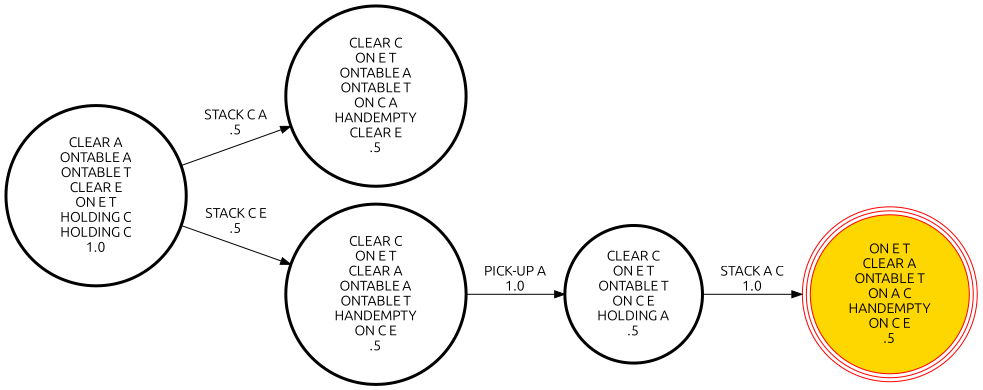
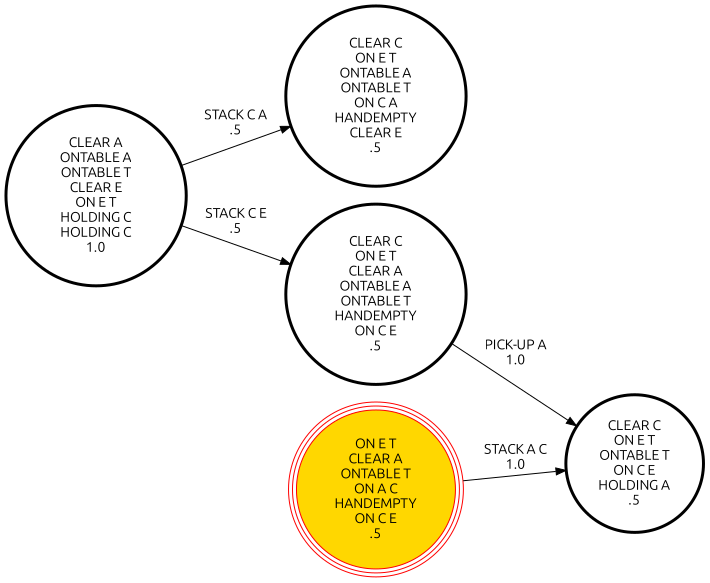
(747, 294) -> (509, 476)
